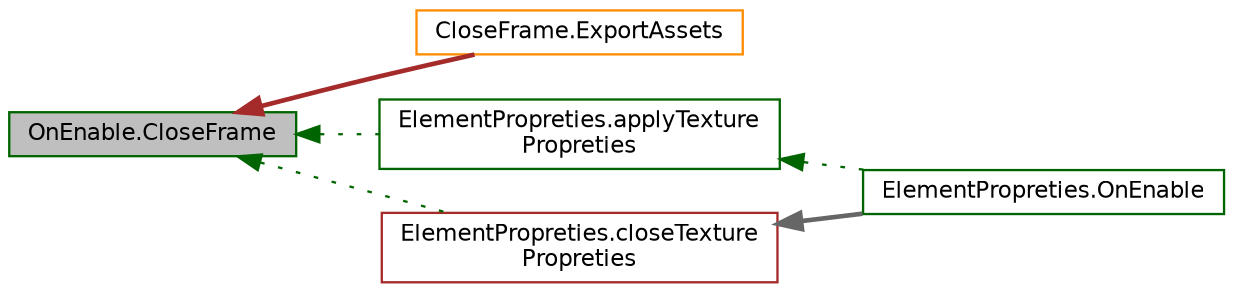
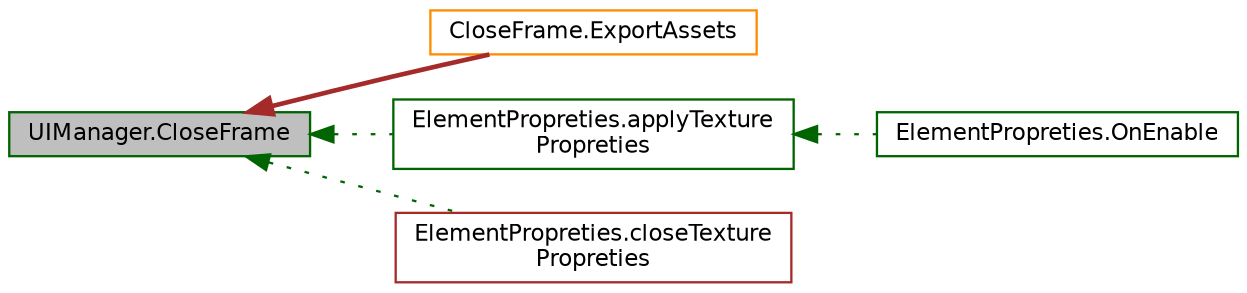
(153, 134) -> (160, 134)
(832, 217) -> none
